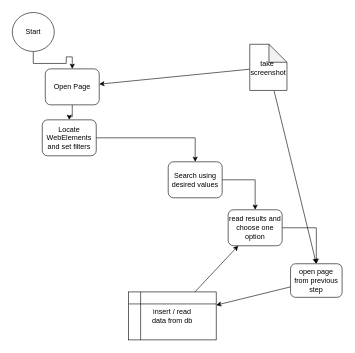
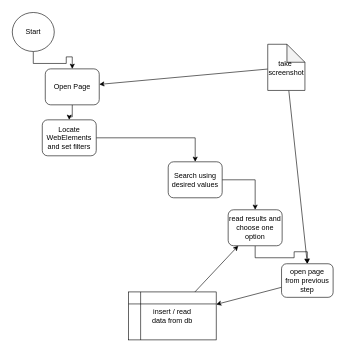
(269, 67) -> (287, 67)
(317, 281) -> (308, 281)
